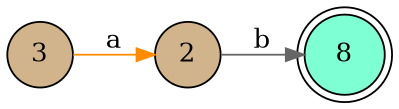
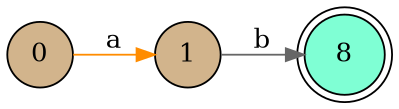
(40, 55) -> (40, 55)
(188, 55) -> (188, 55)
